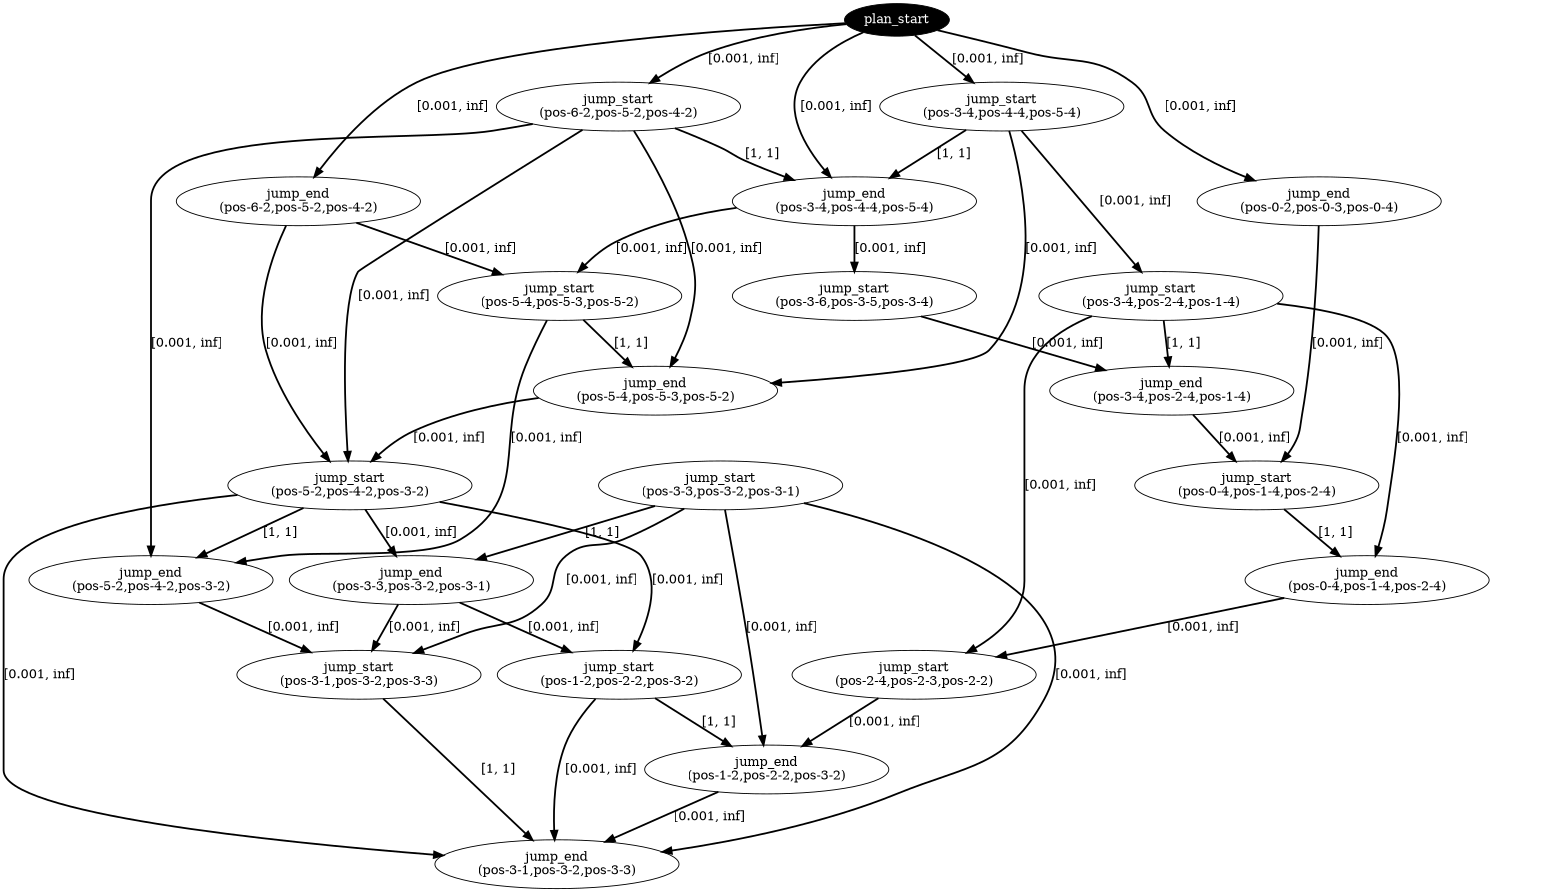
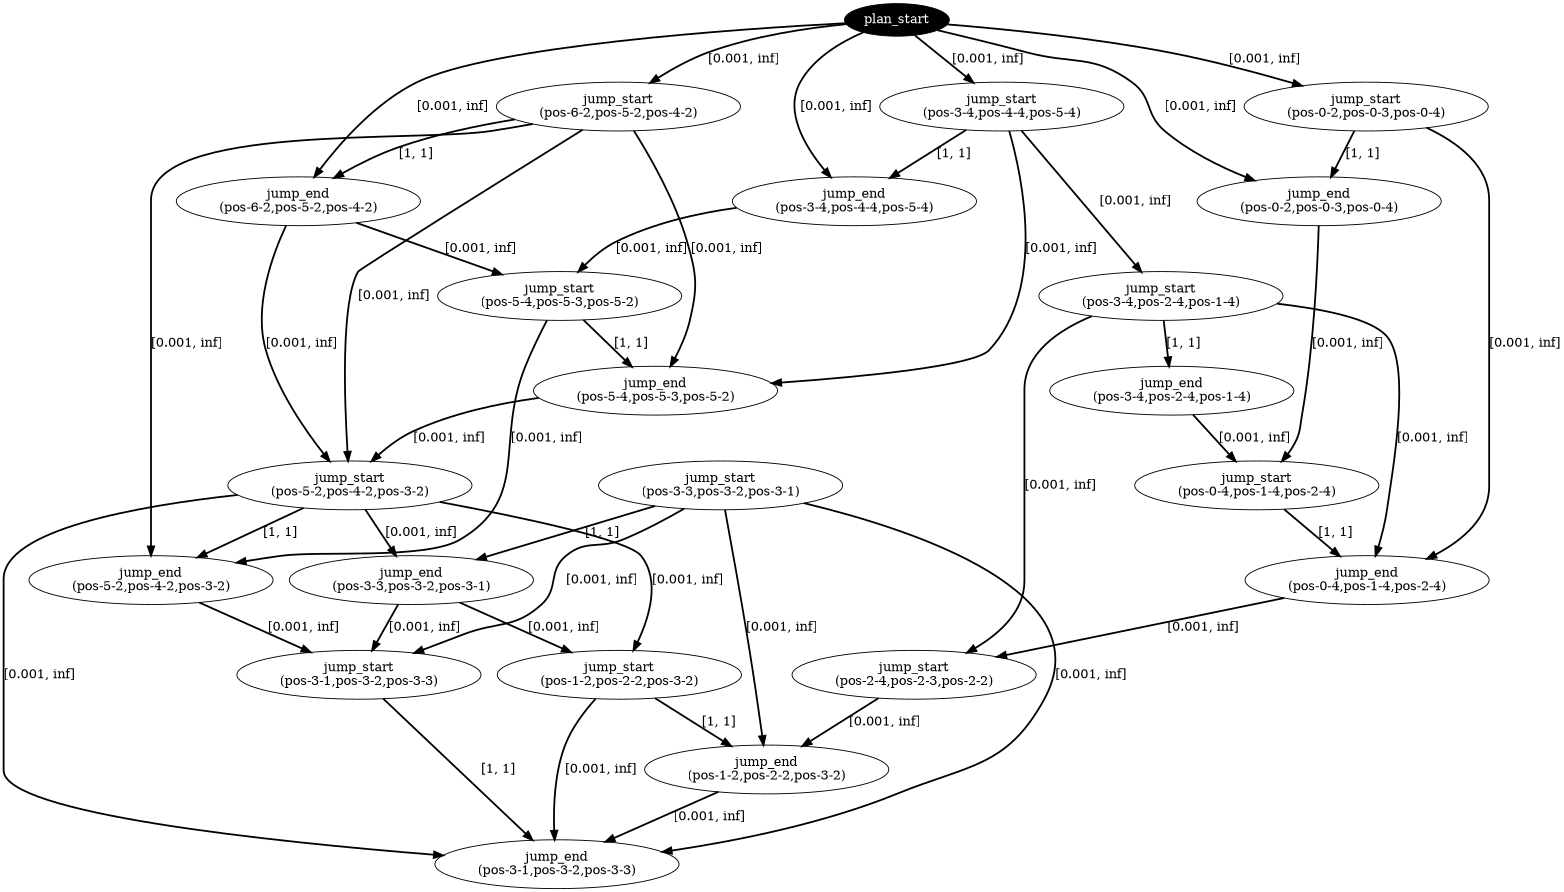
none -> (1366, 107)
(730, 153) -> (417, 141)
(854, 296) -> none
